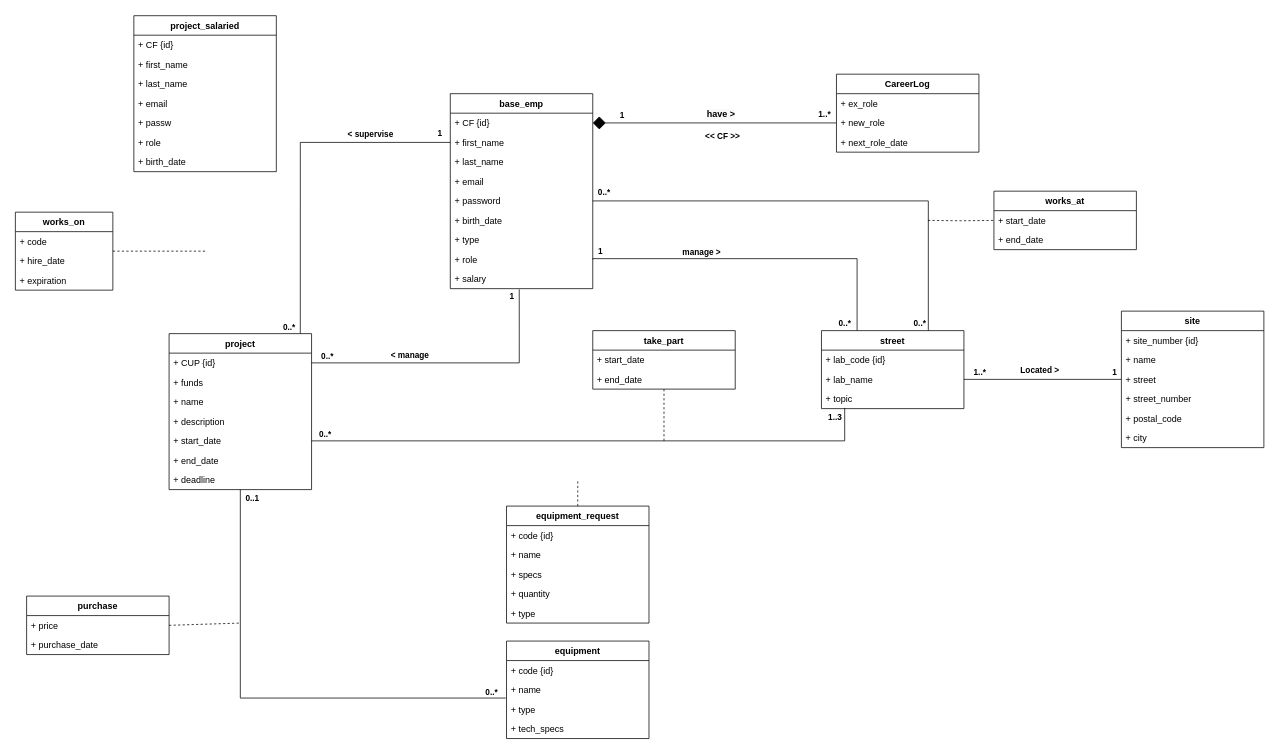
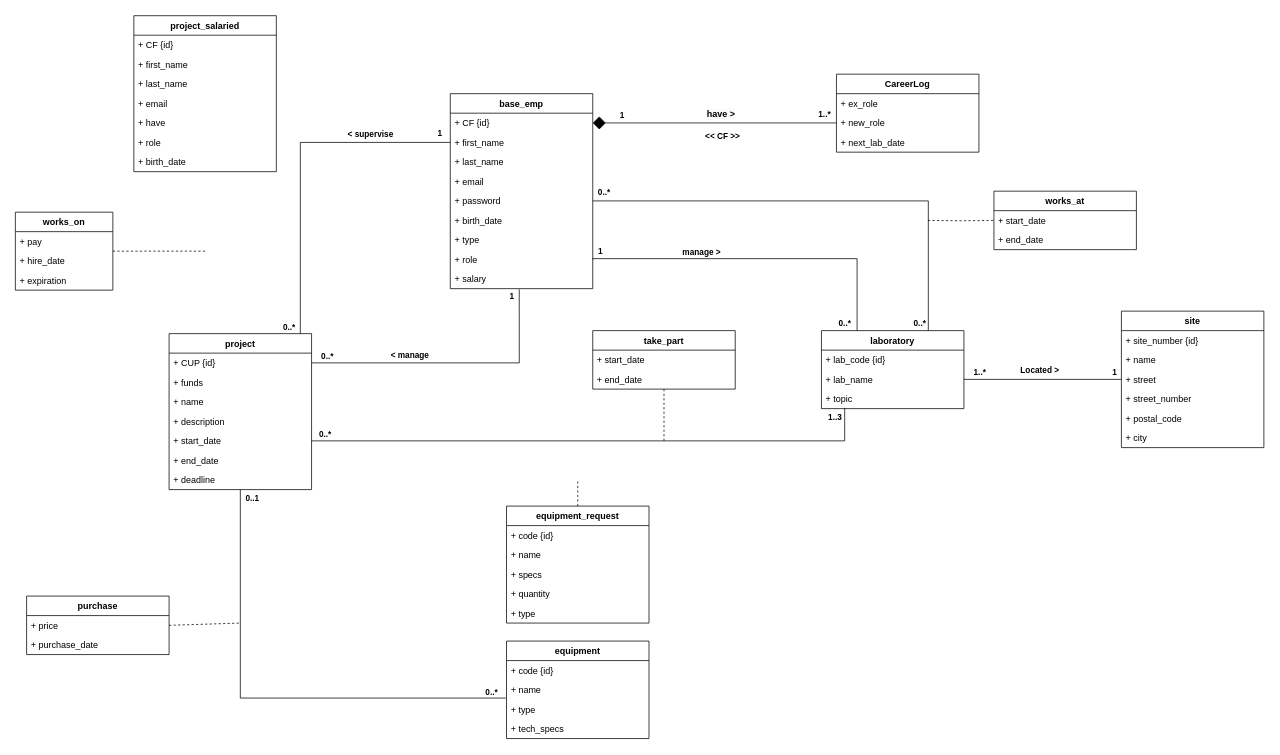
(154, 123) -> (152, 123)
(879, 143) -> (876, 143)
(33, 242) -> (31, 242)
(893, 341) -> (893, 341)
